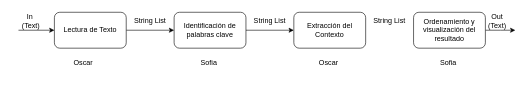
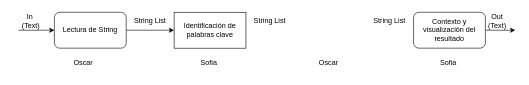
(90, 30) -> (90, 30)
(210, 30) -> (210, 30)
(288, 30) -> none
(330, 30) -> none
(450, 30) -> (450, 30)
